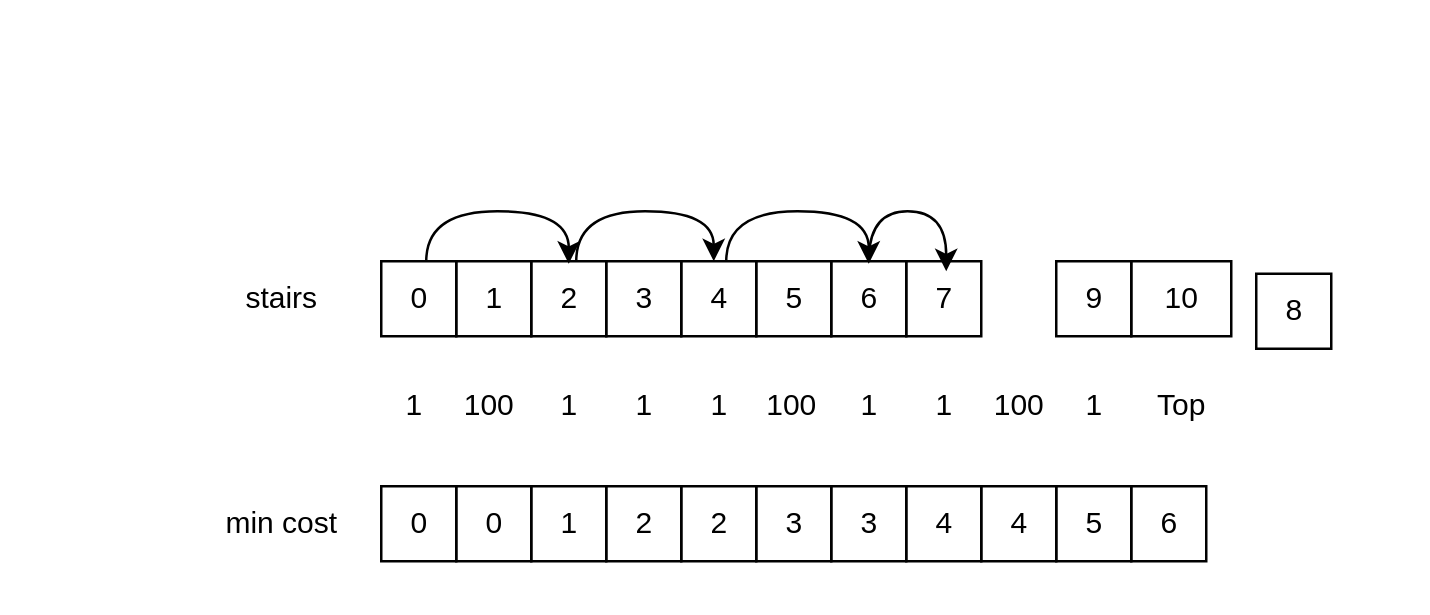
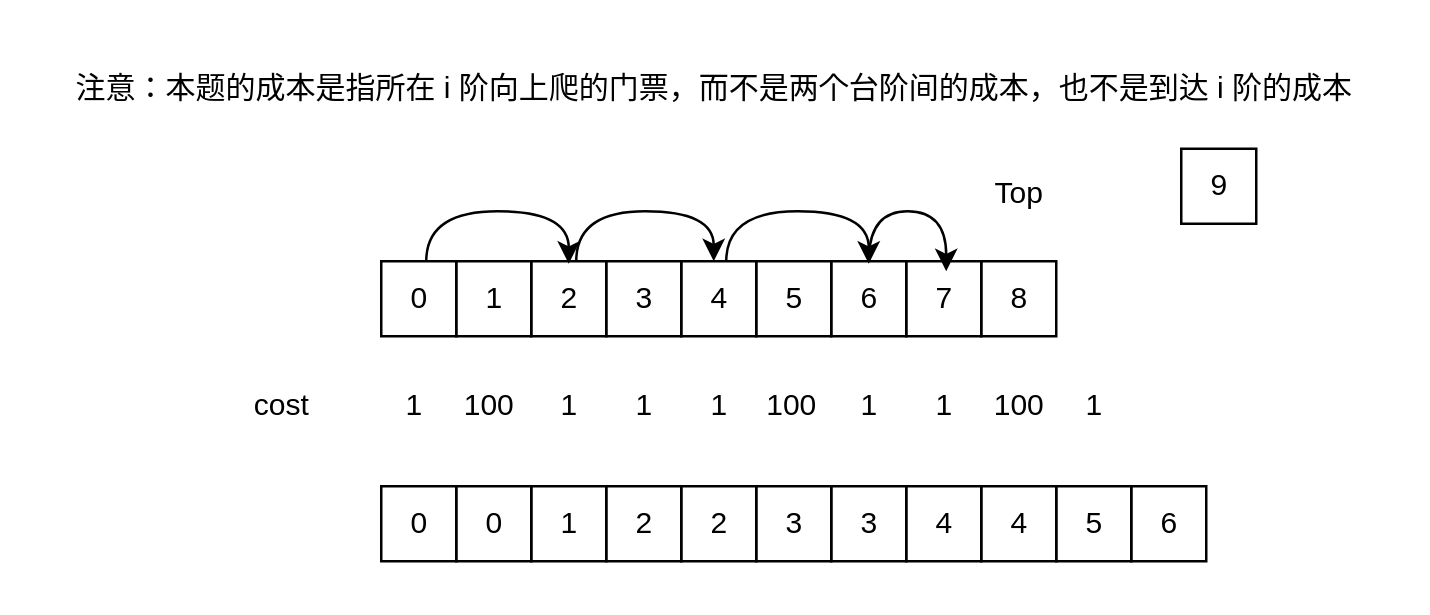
none -> (714, 89)
(281, 299) -> none
(1094, 299) -> (1219, 186)
(1181, 299) -> none
(1294, 311) -> (1019, 299)
none -> (281, 406)
(1181, 406) -> (1019, 194)
(281, 524) -> none
